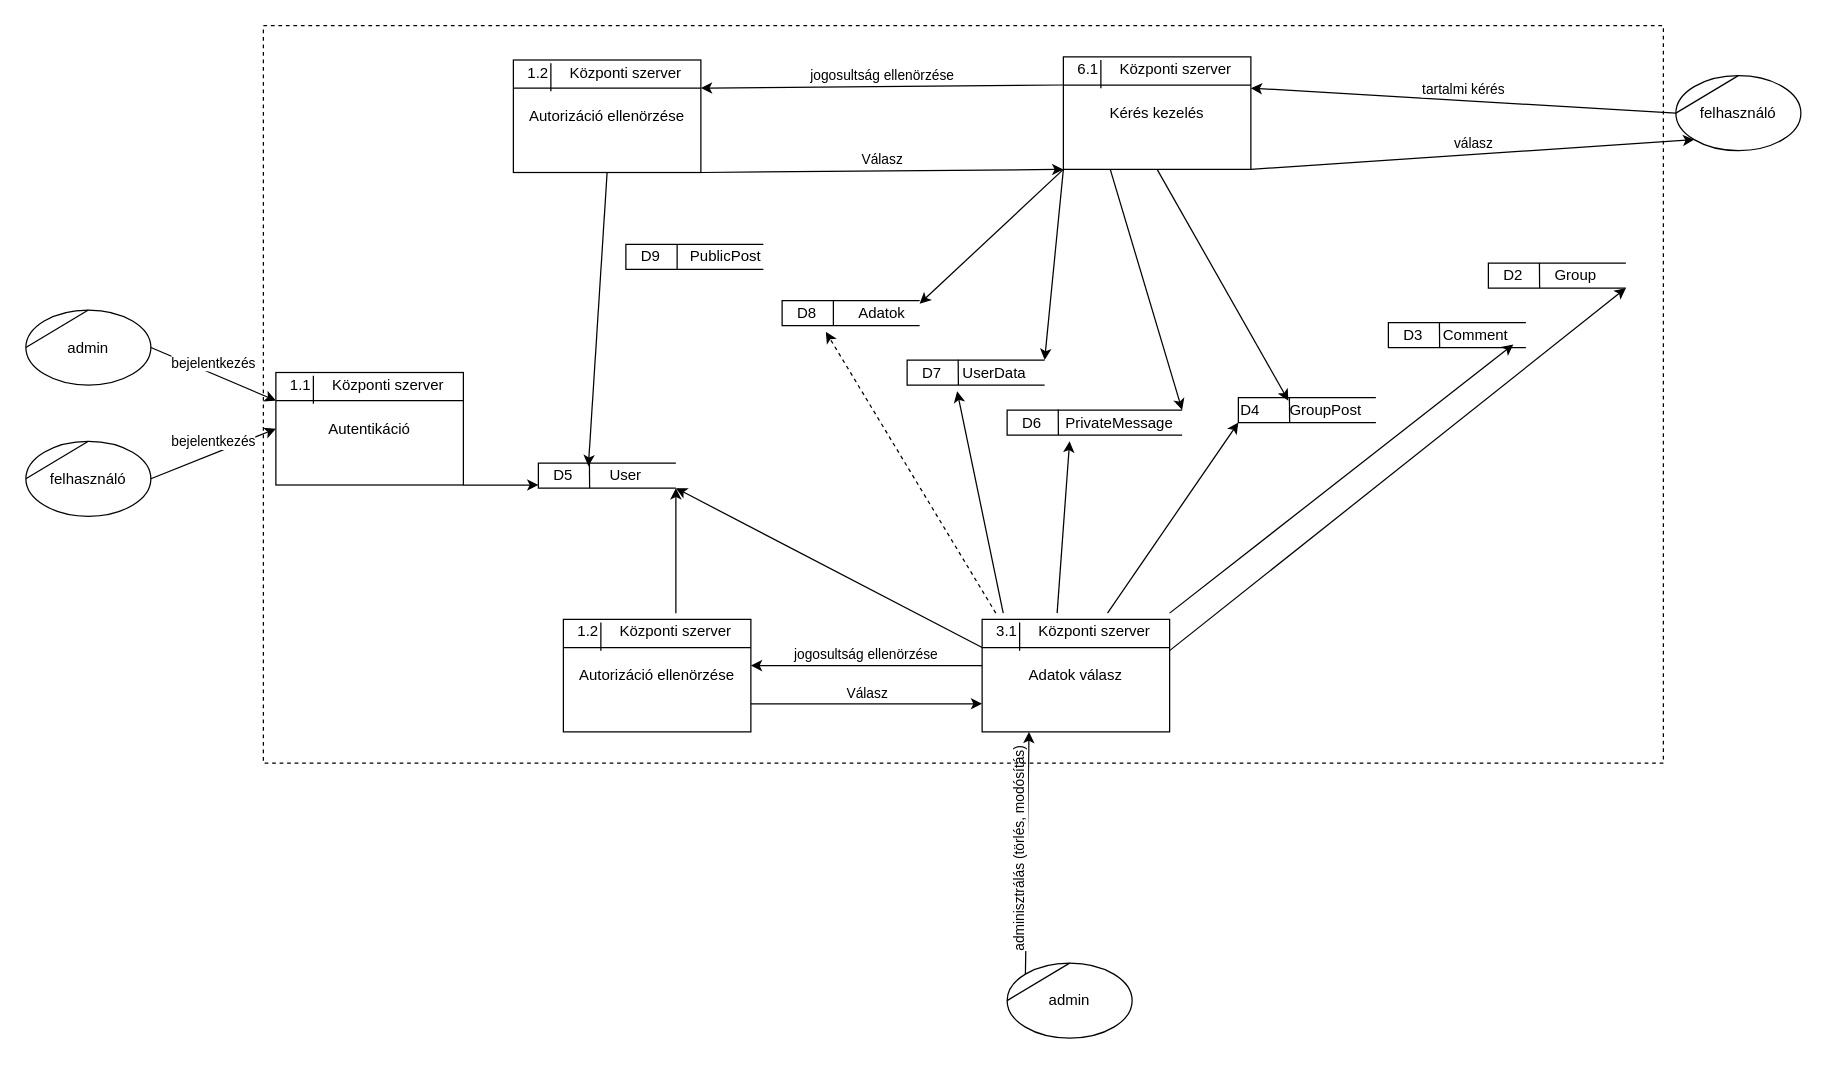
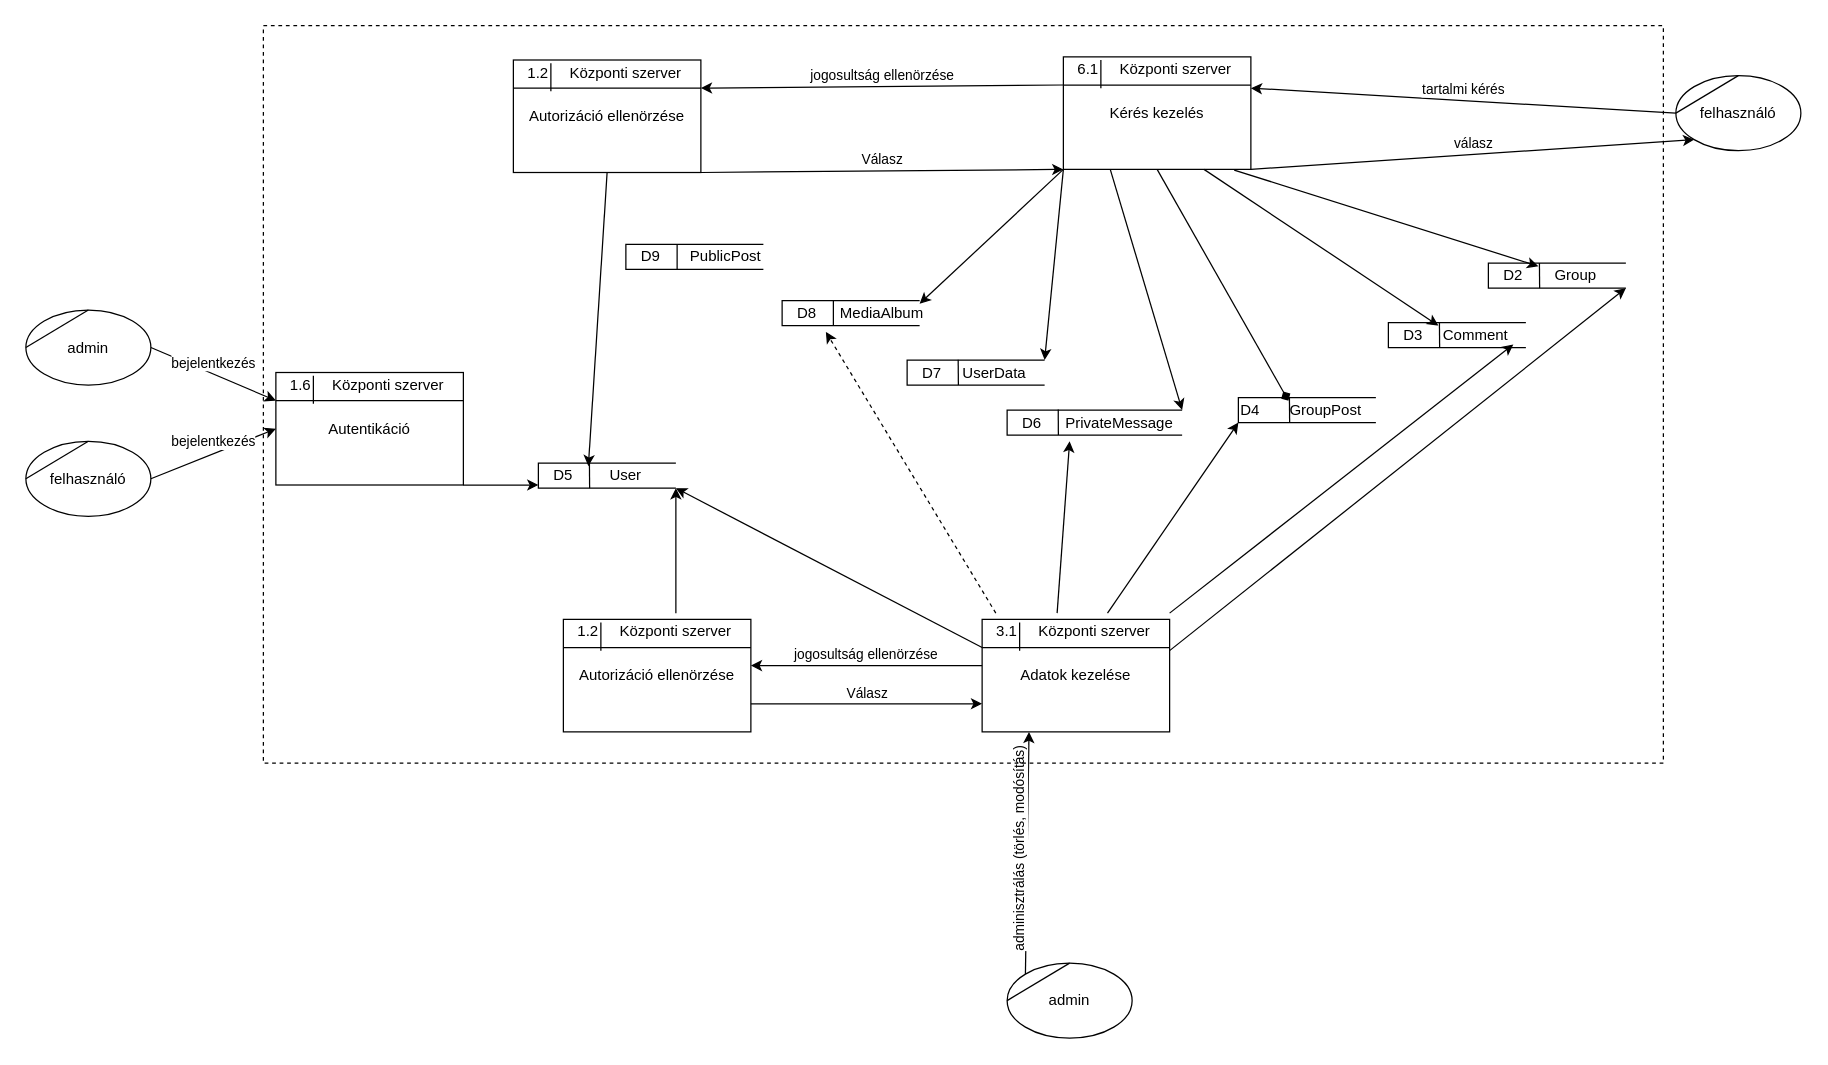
none -> (1376, 215)
none -> (1316, 244)
(882, 313) -> (882, 313)
(301, 386) -> (301, 386)
(1283, 392) -> (1283, 391)
(981, 506) -> none
(1076, 676) -> (1076, 676)
